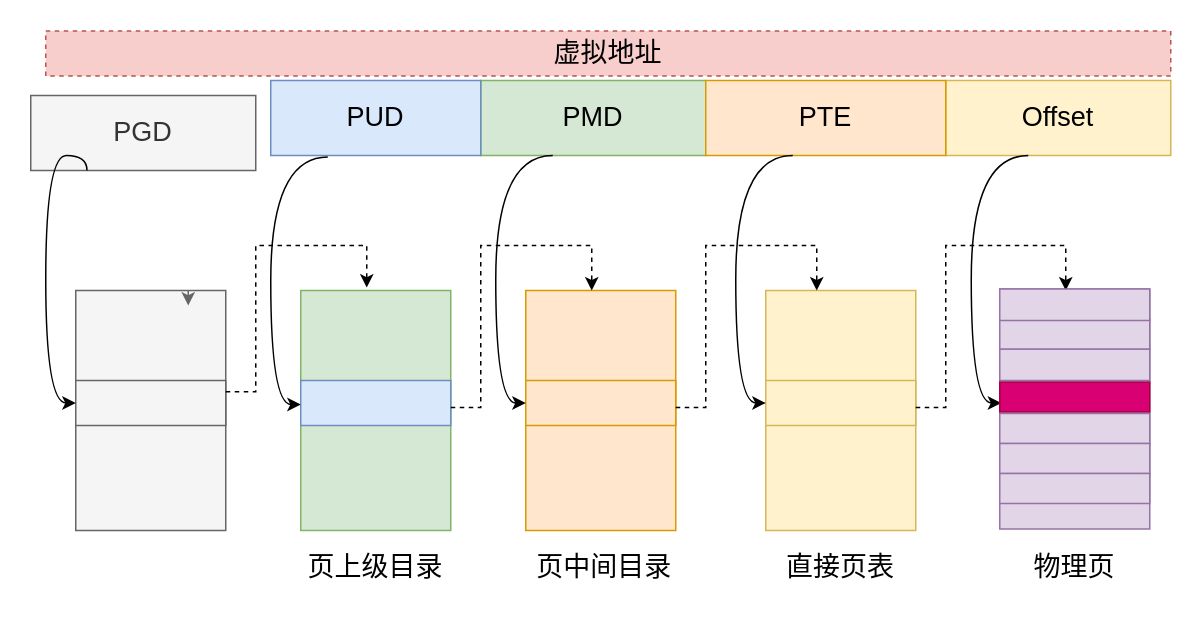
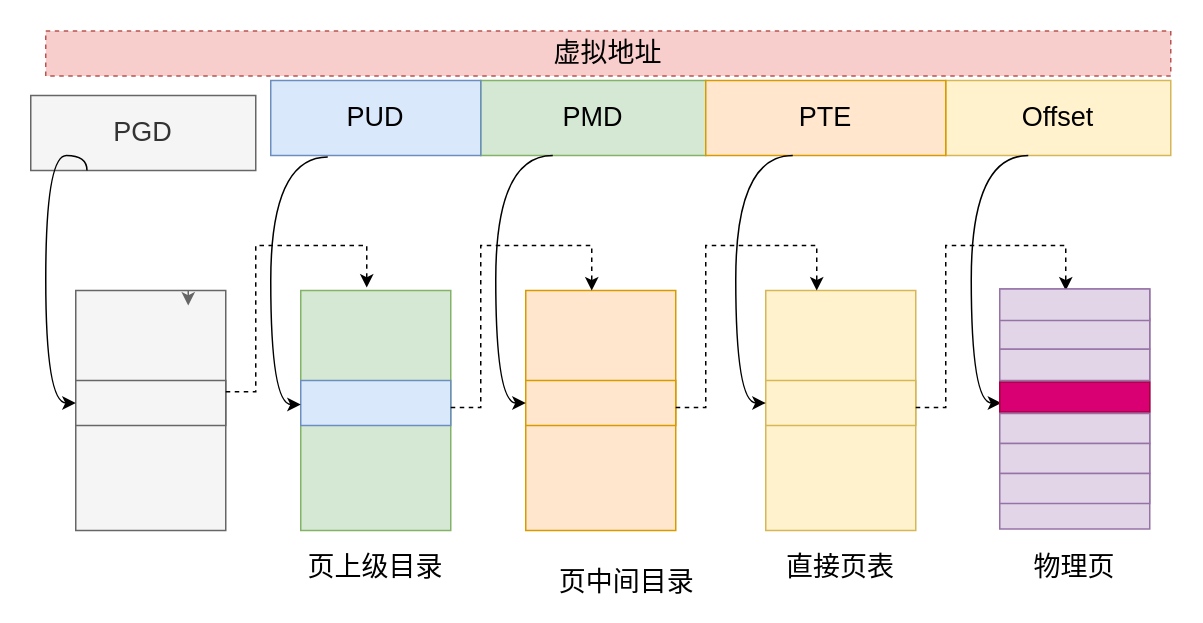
(605, 568) -> (627, 583)
